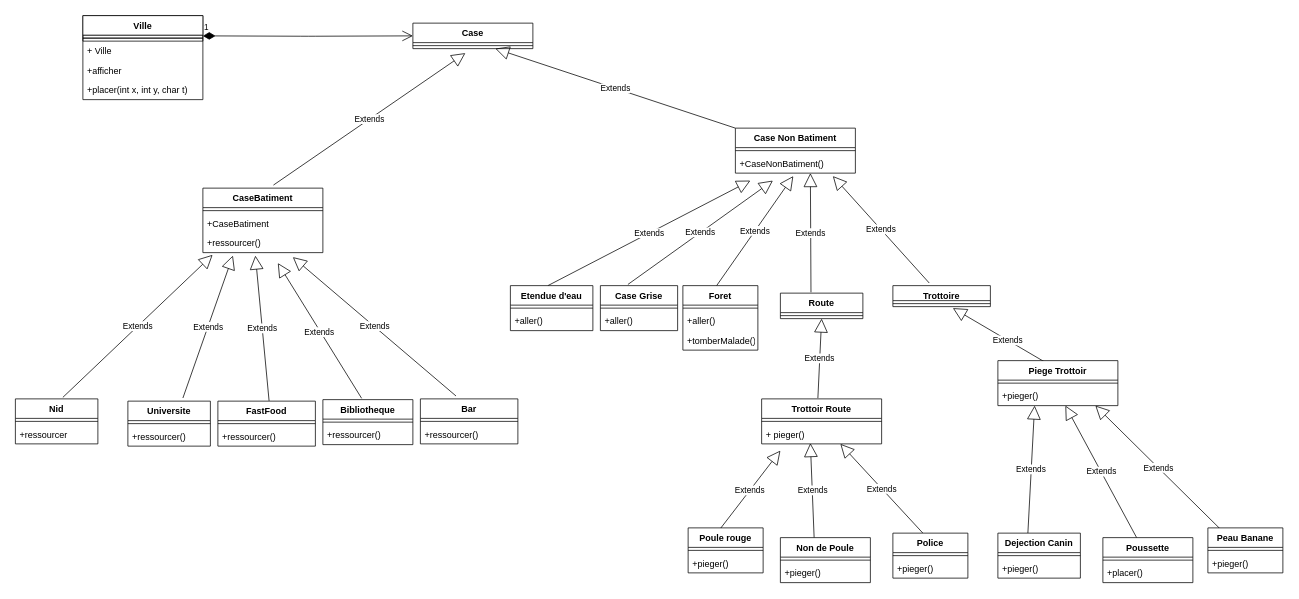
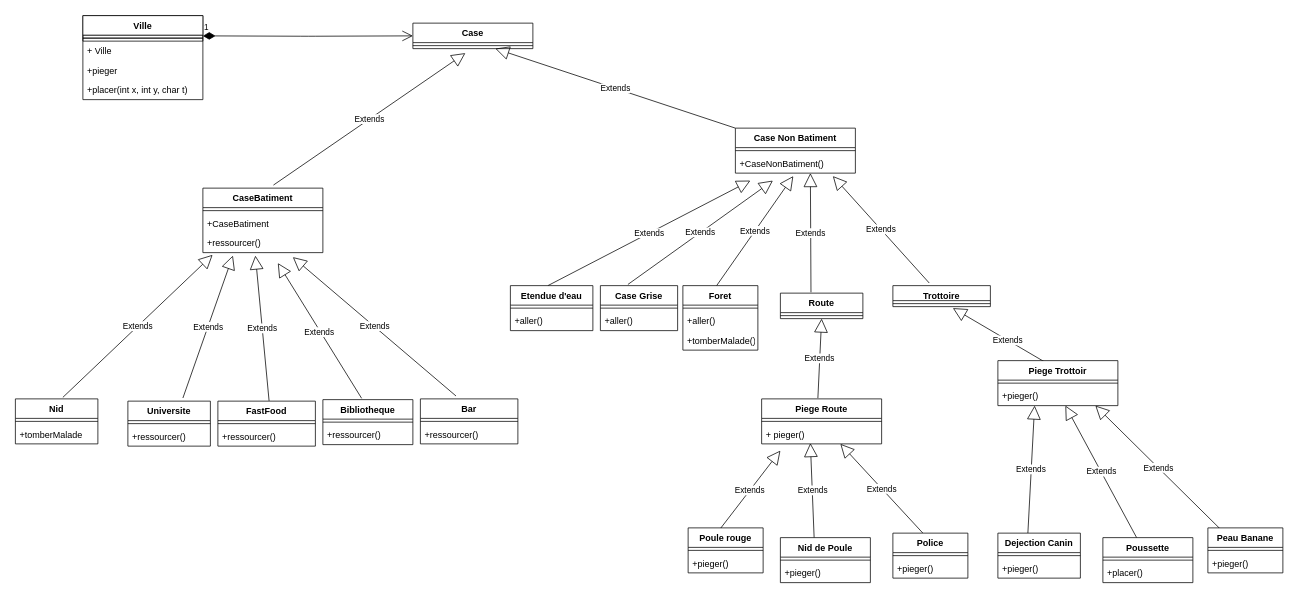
(109, 71) -> (103, 71)
(821, 409) -> (821, 409)
(47, 434) -> (51, 434)
(825, 548) -> (825, 548)
